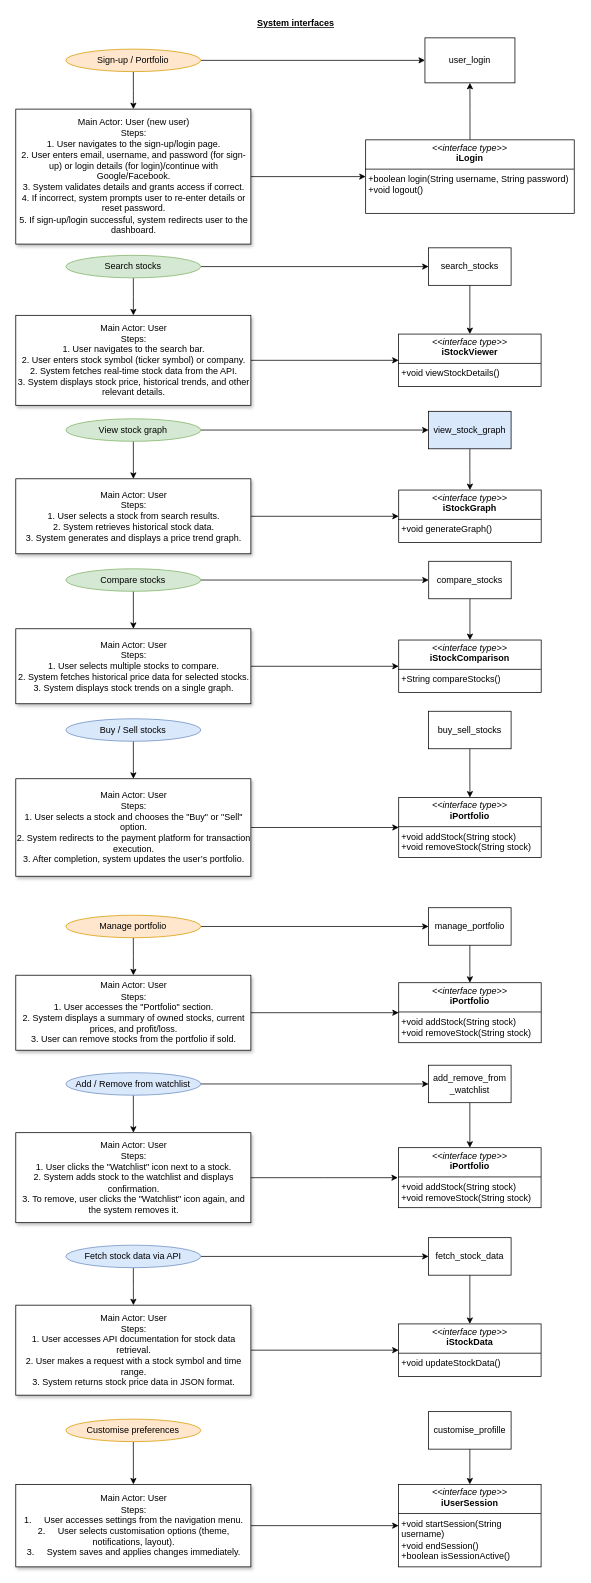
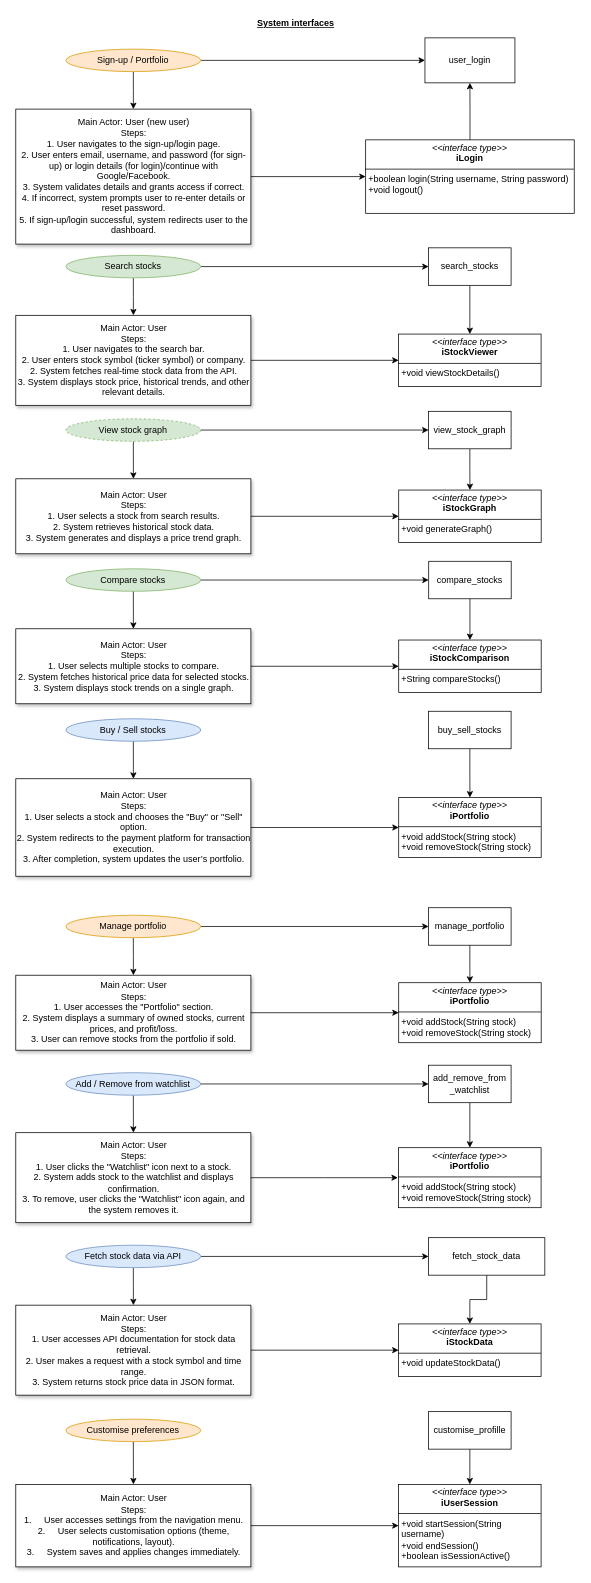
(133, 430) -> (133, 430)
(470, 430) -> (470, 430)
(470, 1257) -> (487, 1257)
